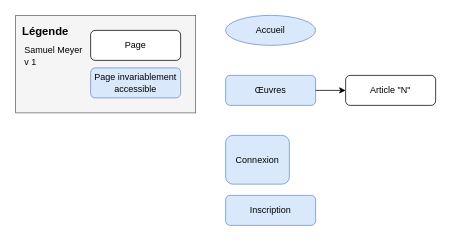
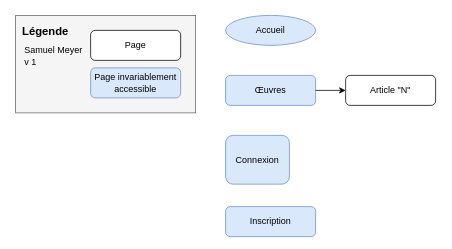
(270, 210) -> (270, 222)
